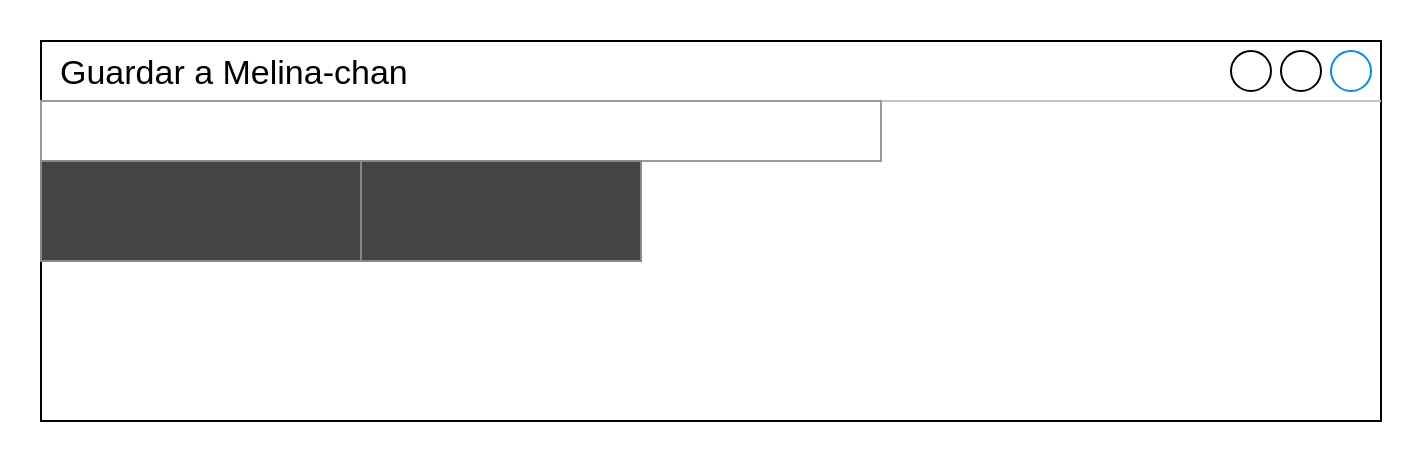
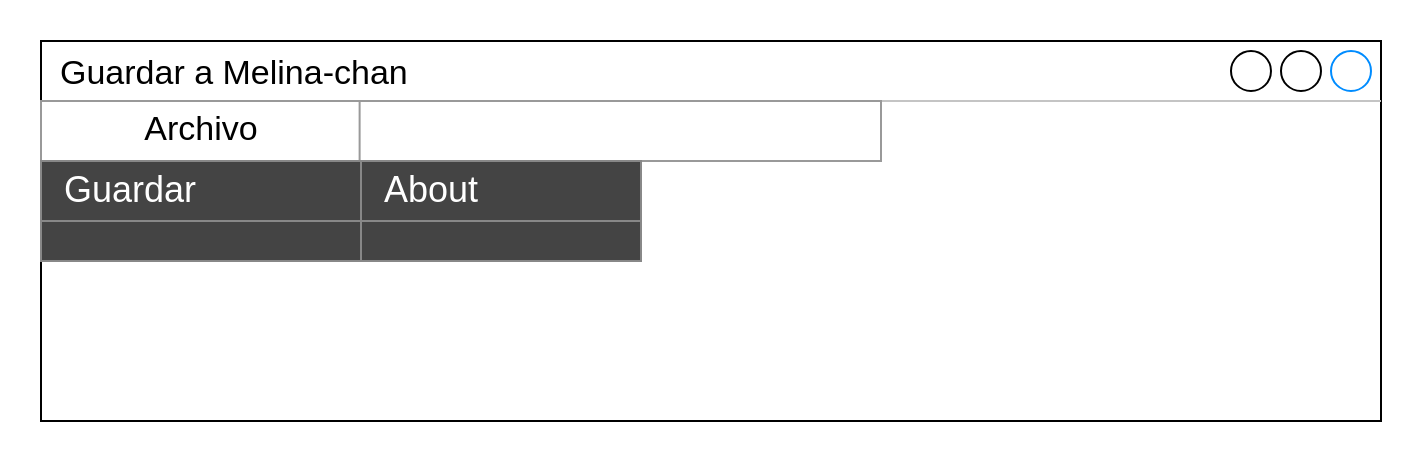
none -> (200, 131)
none -> (201, 191)
none -> (501, 191)
